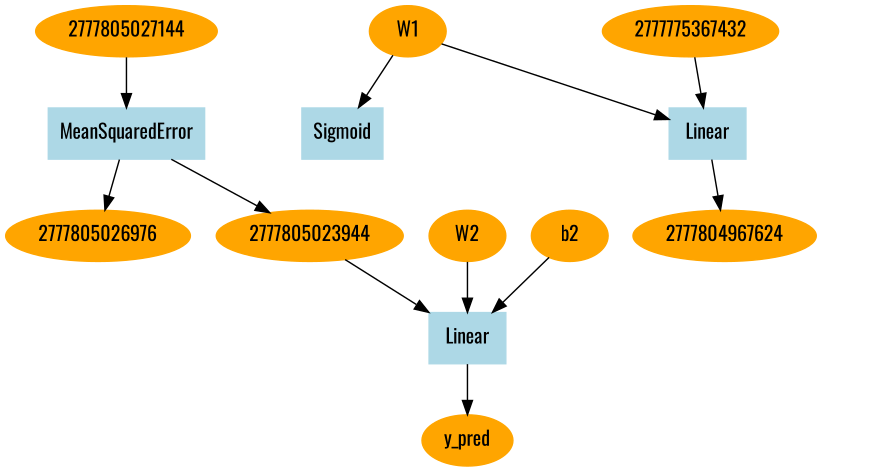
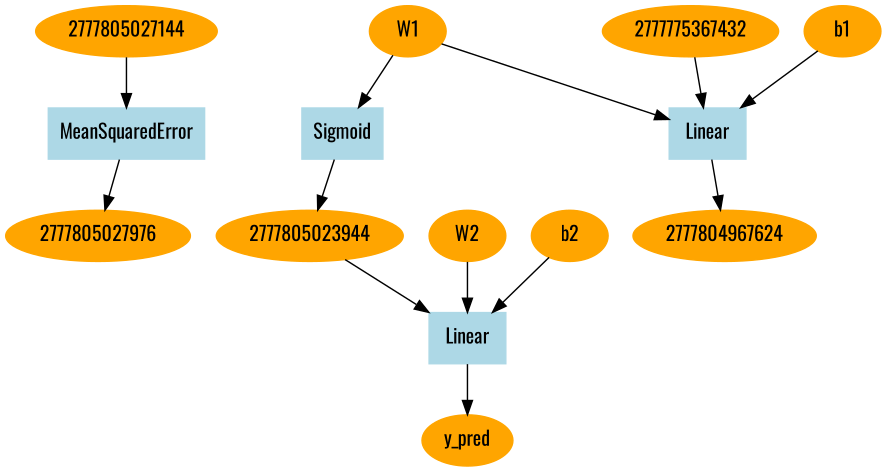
none -> (843, 31)
(214, 183) -> (328, 178)
(98, 236) -> (98, 236)
